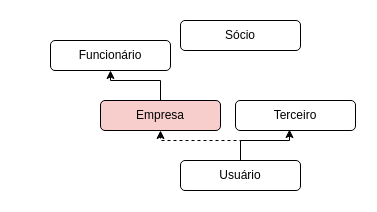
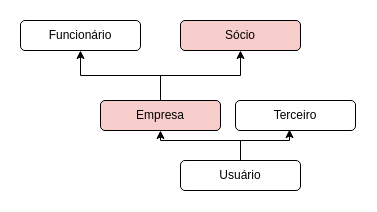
(241, 36) -> (241, 36)
(111, 56) -> (81, 36)
none -> (210, 76)
(199, 141) -> (199, 141)
